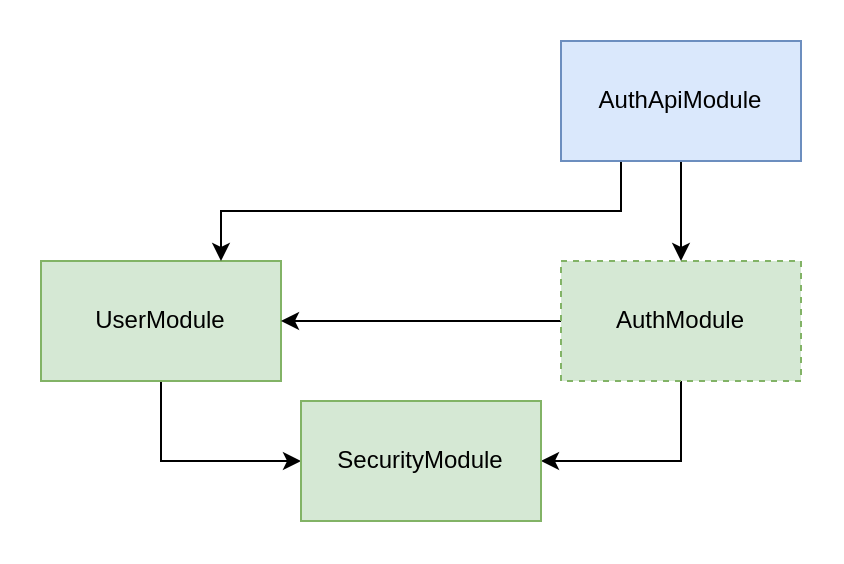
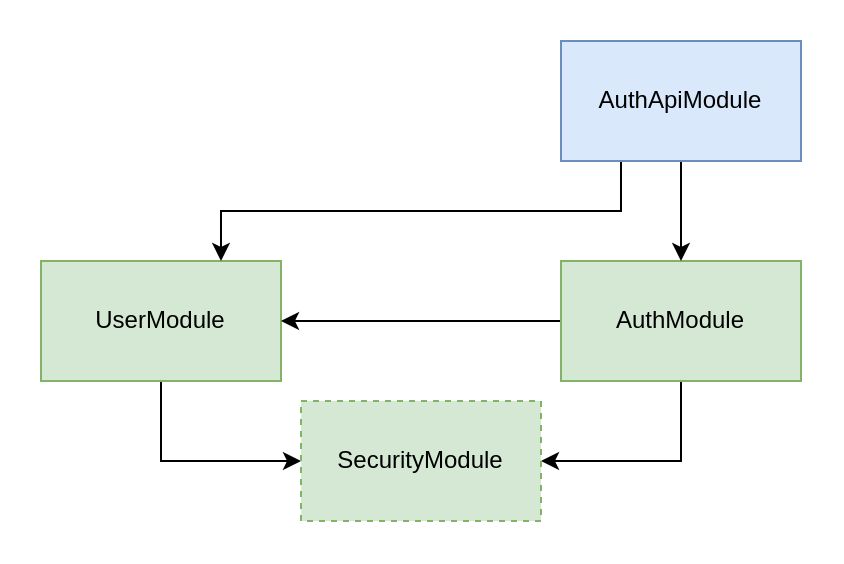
(681, 321) -> (681, 321)
(421, 461) -> (421, 461)
